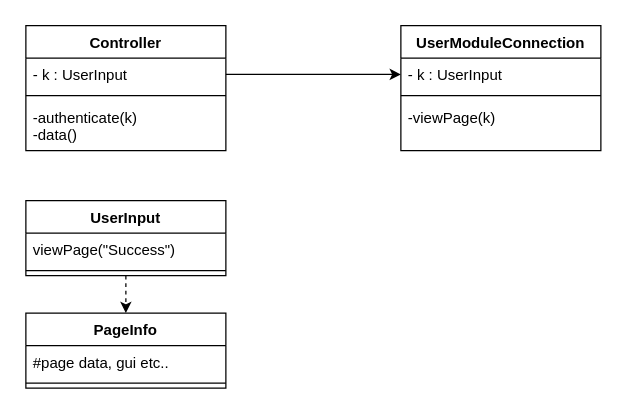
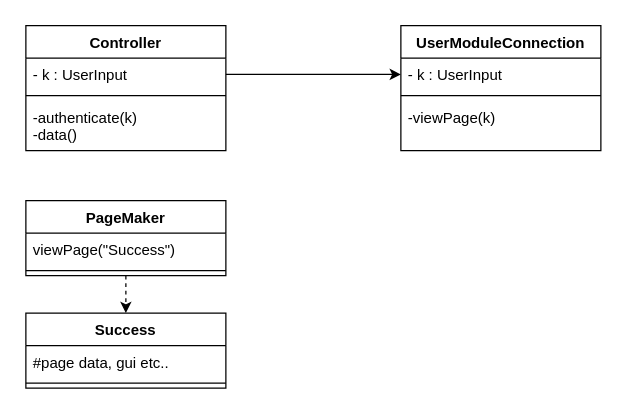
(125, 218) -> (125, 218)
(125, 330) -> (125, 330)
